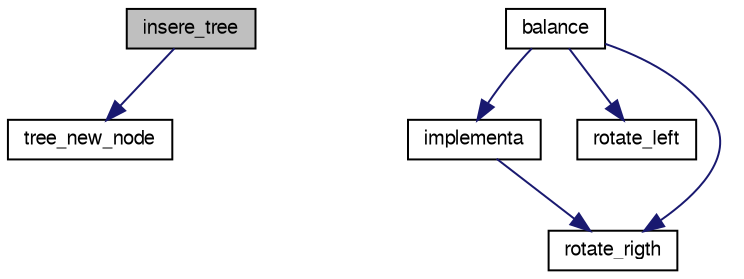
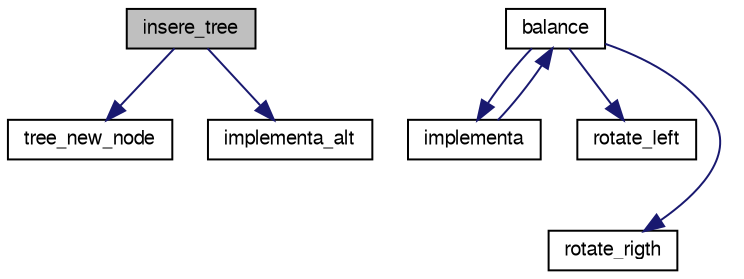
none -> (290, 140)
(535, 189) -> (521, 94)
